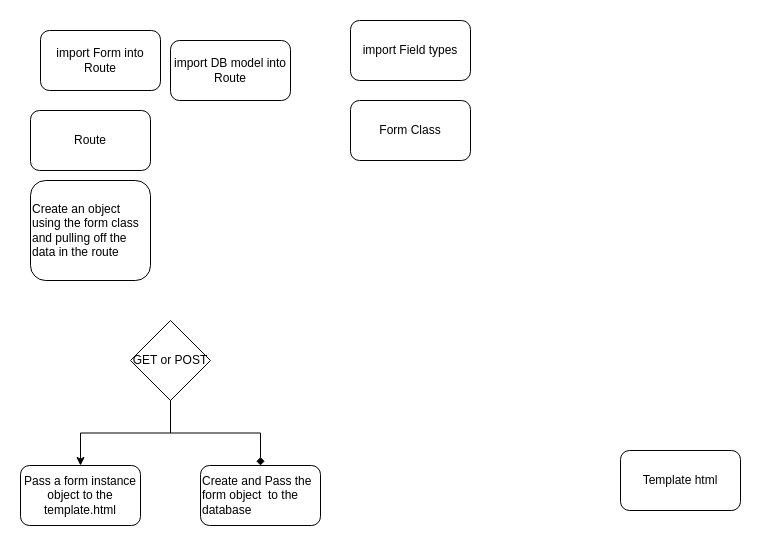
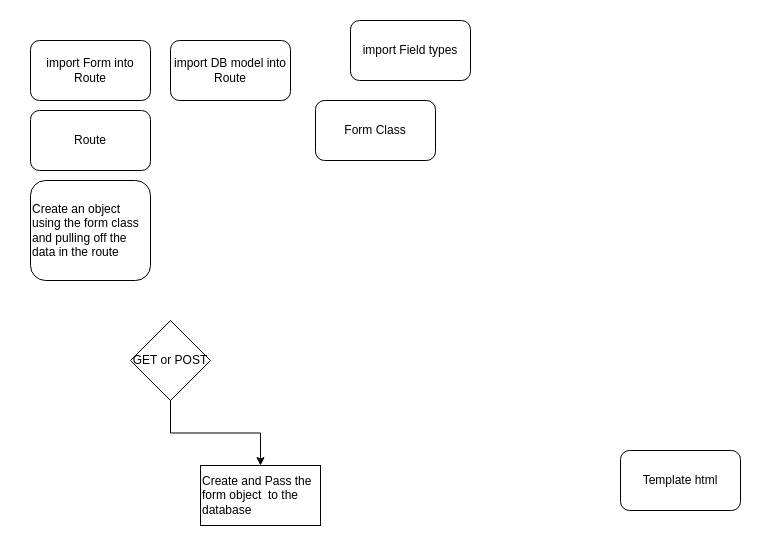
(101, 61) -> (91, 71)
(411, 131) -> (376, 131)
(112, 433) -> none
(261, 457) -> (261, 457)
(81, 496) -> none
(261, 496) -> (261, 496)
